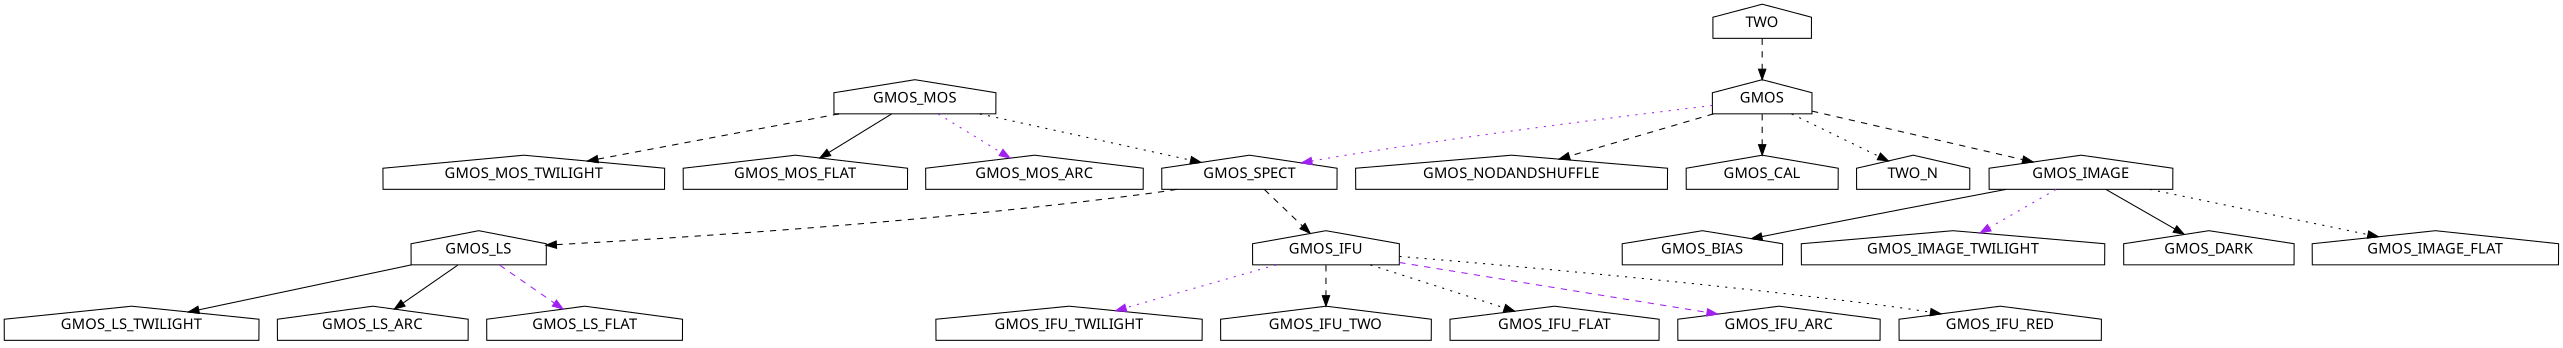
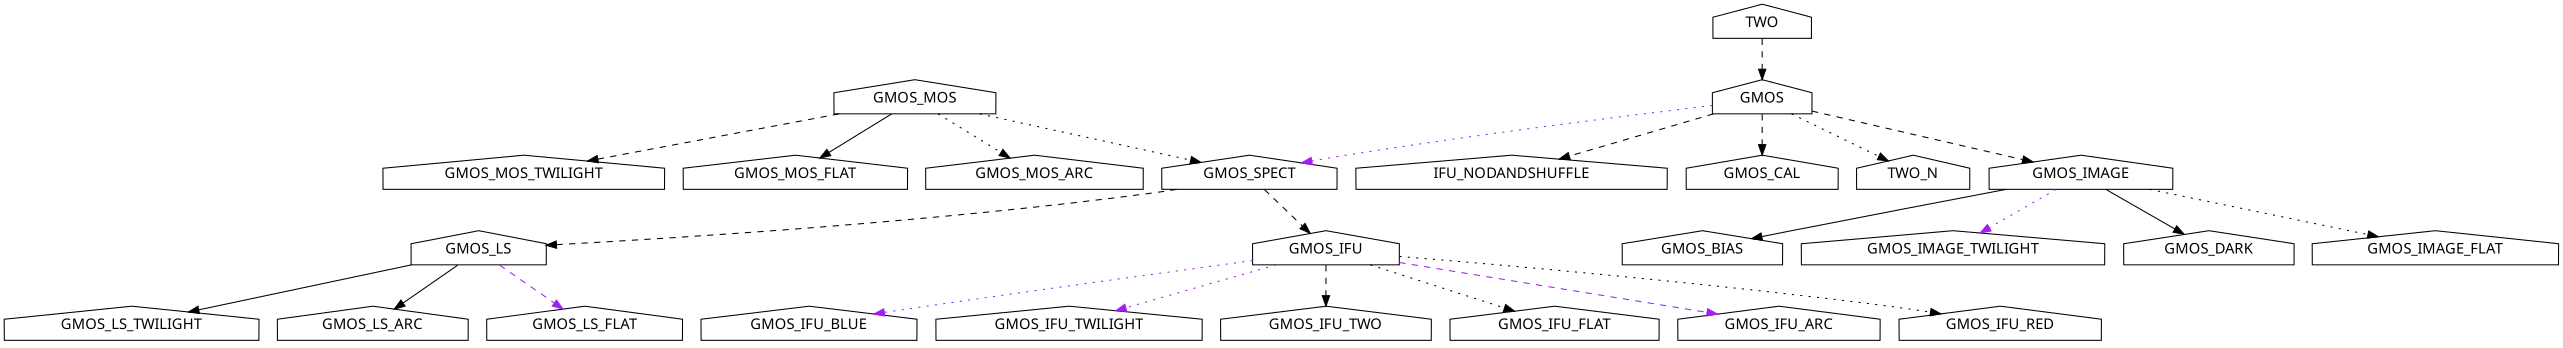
(970, 133) -> (970, 133)
(1512, 174) -> (1512, 174)
none -> (809, 325)
